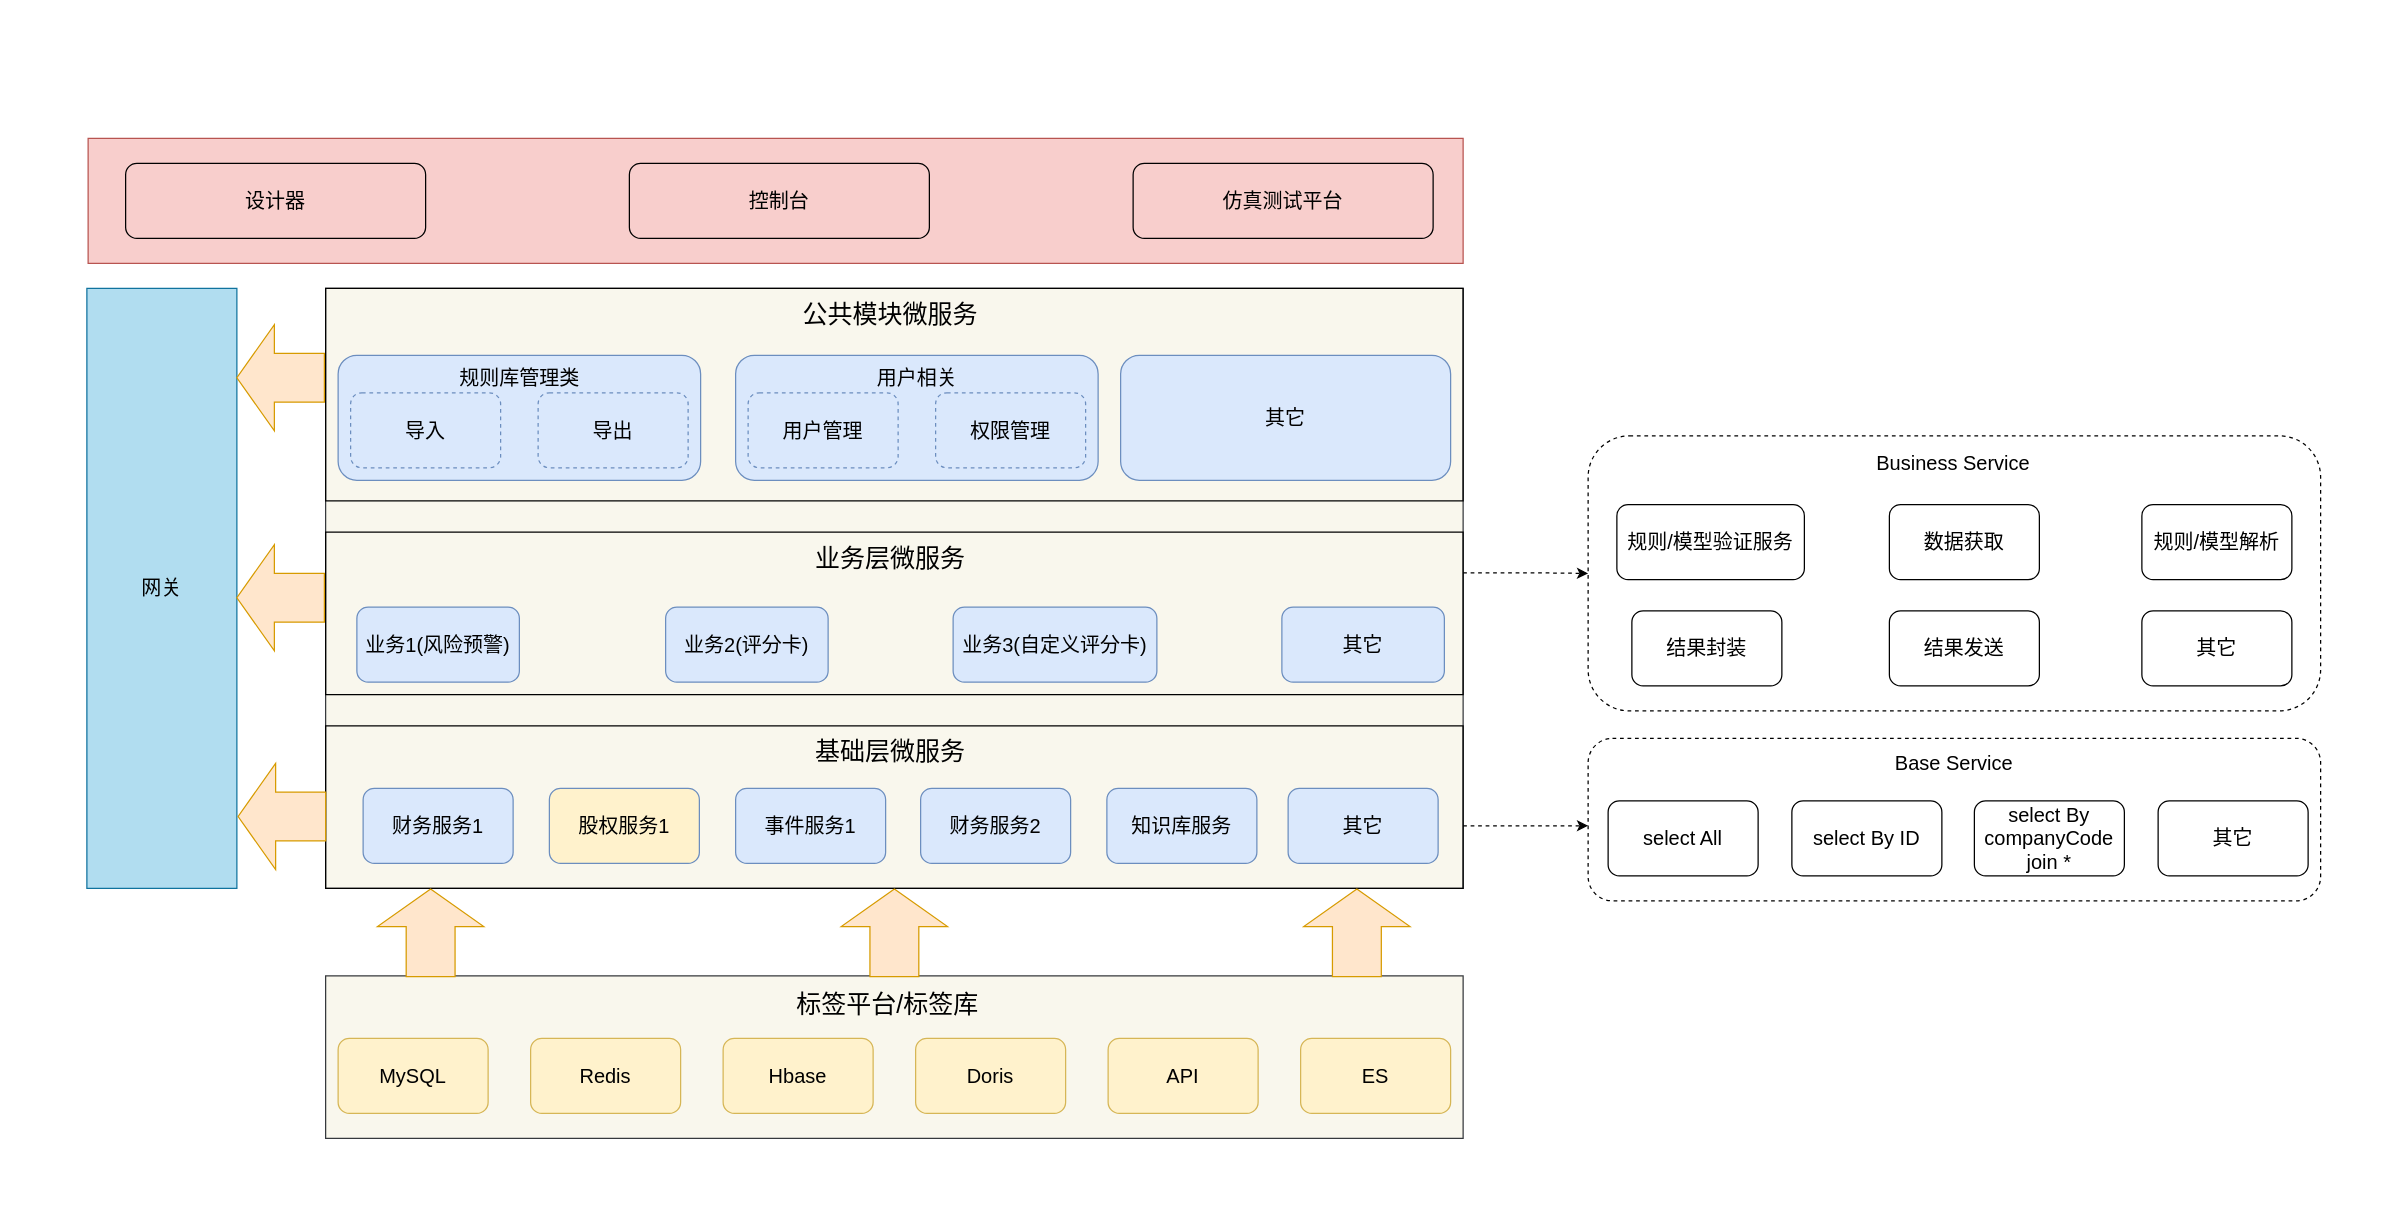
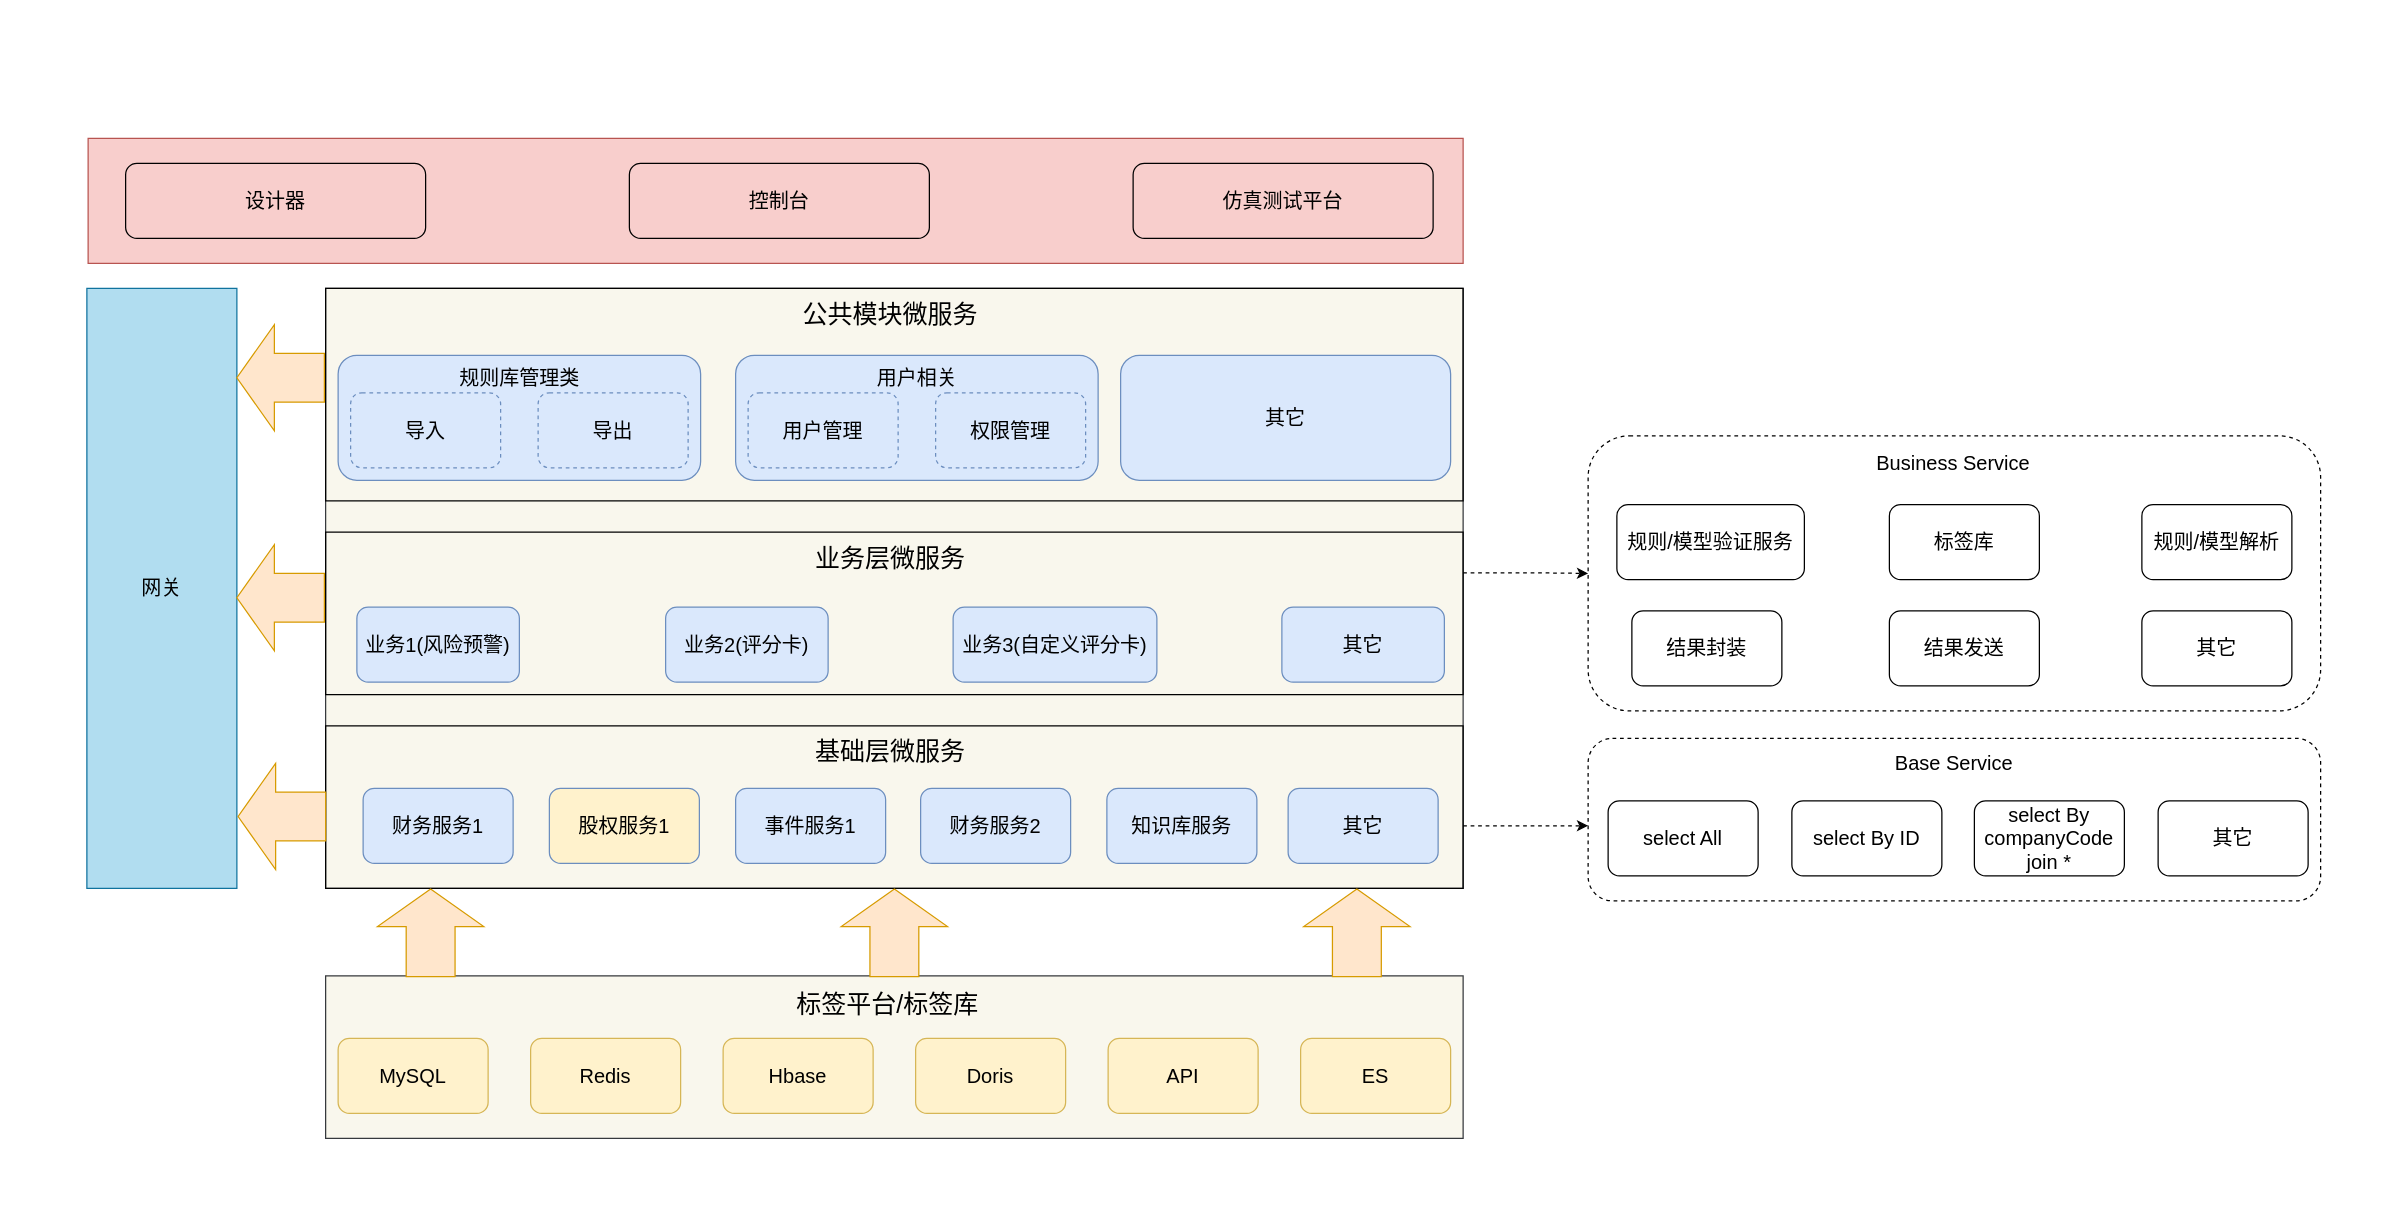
(1964, 542) -> (1964, 542)
